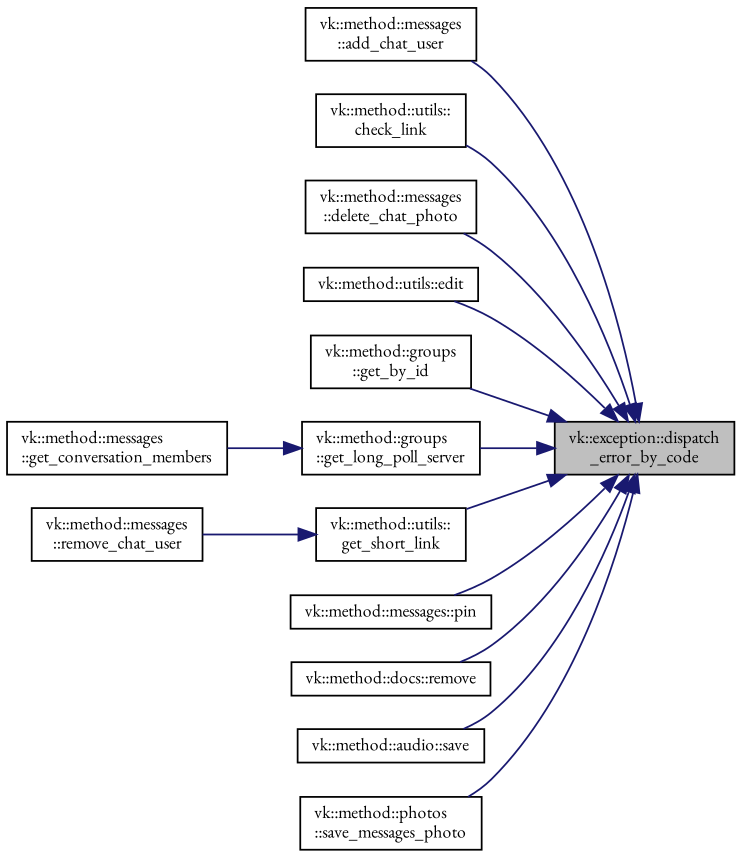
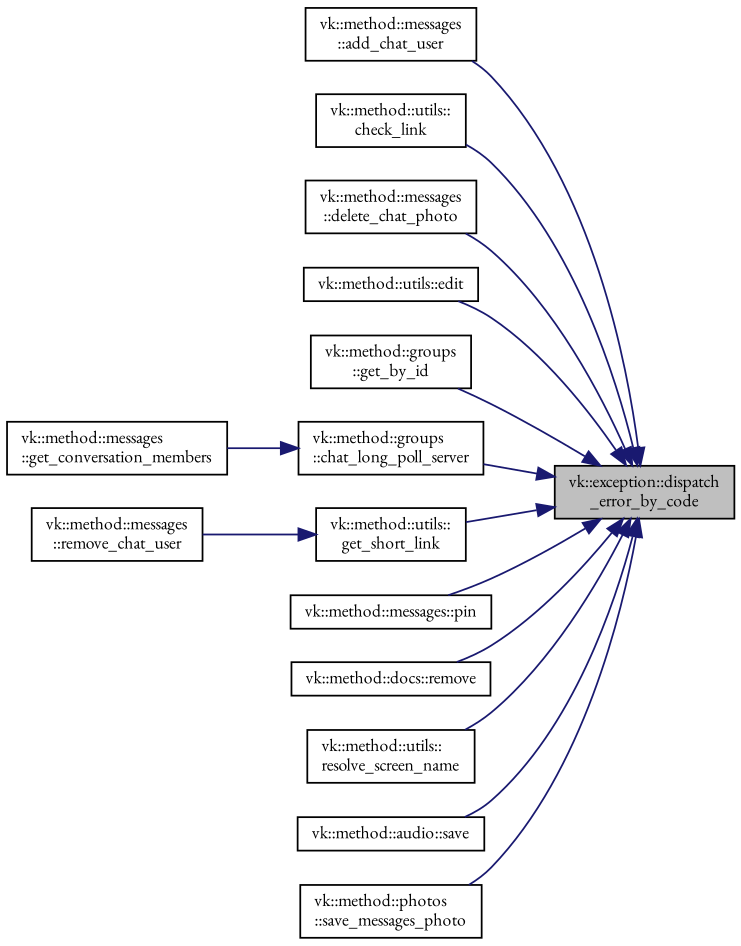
(391, 448) -> (391, 448)
none -> (391, 756)
